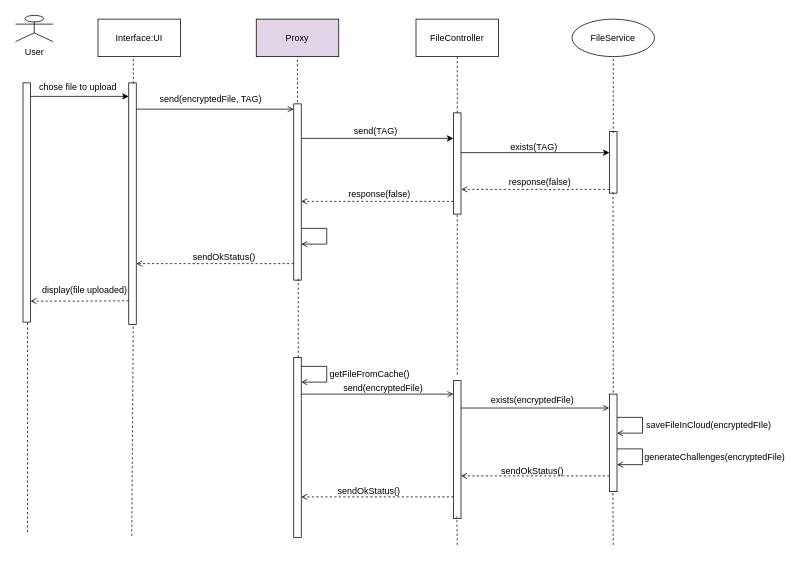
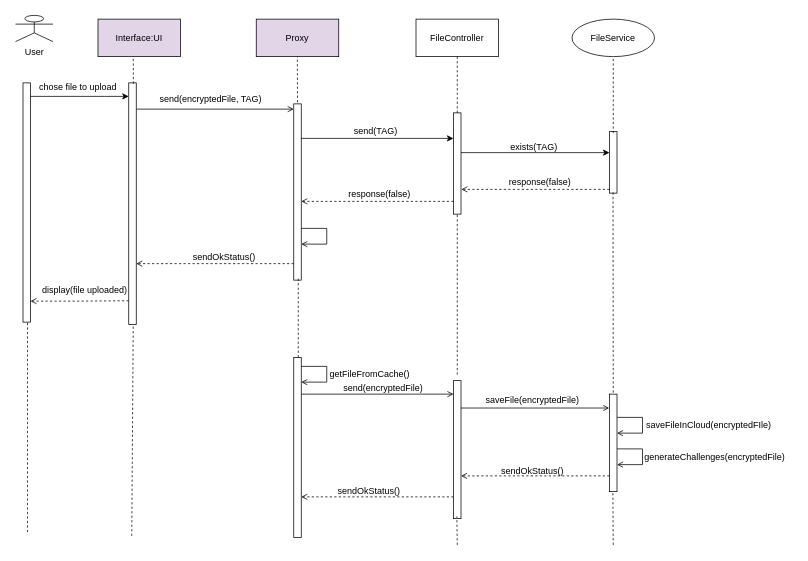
(139, 38) -> (139, 38)
(533, 400) -> (533, 400)
